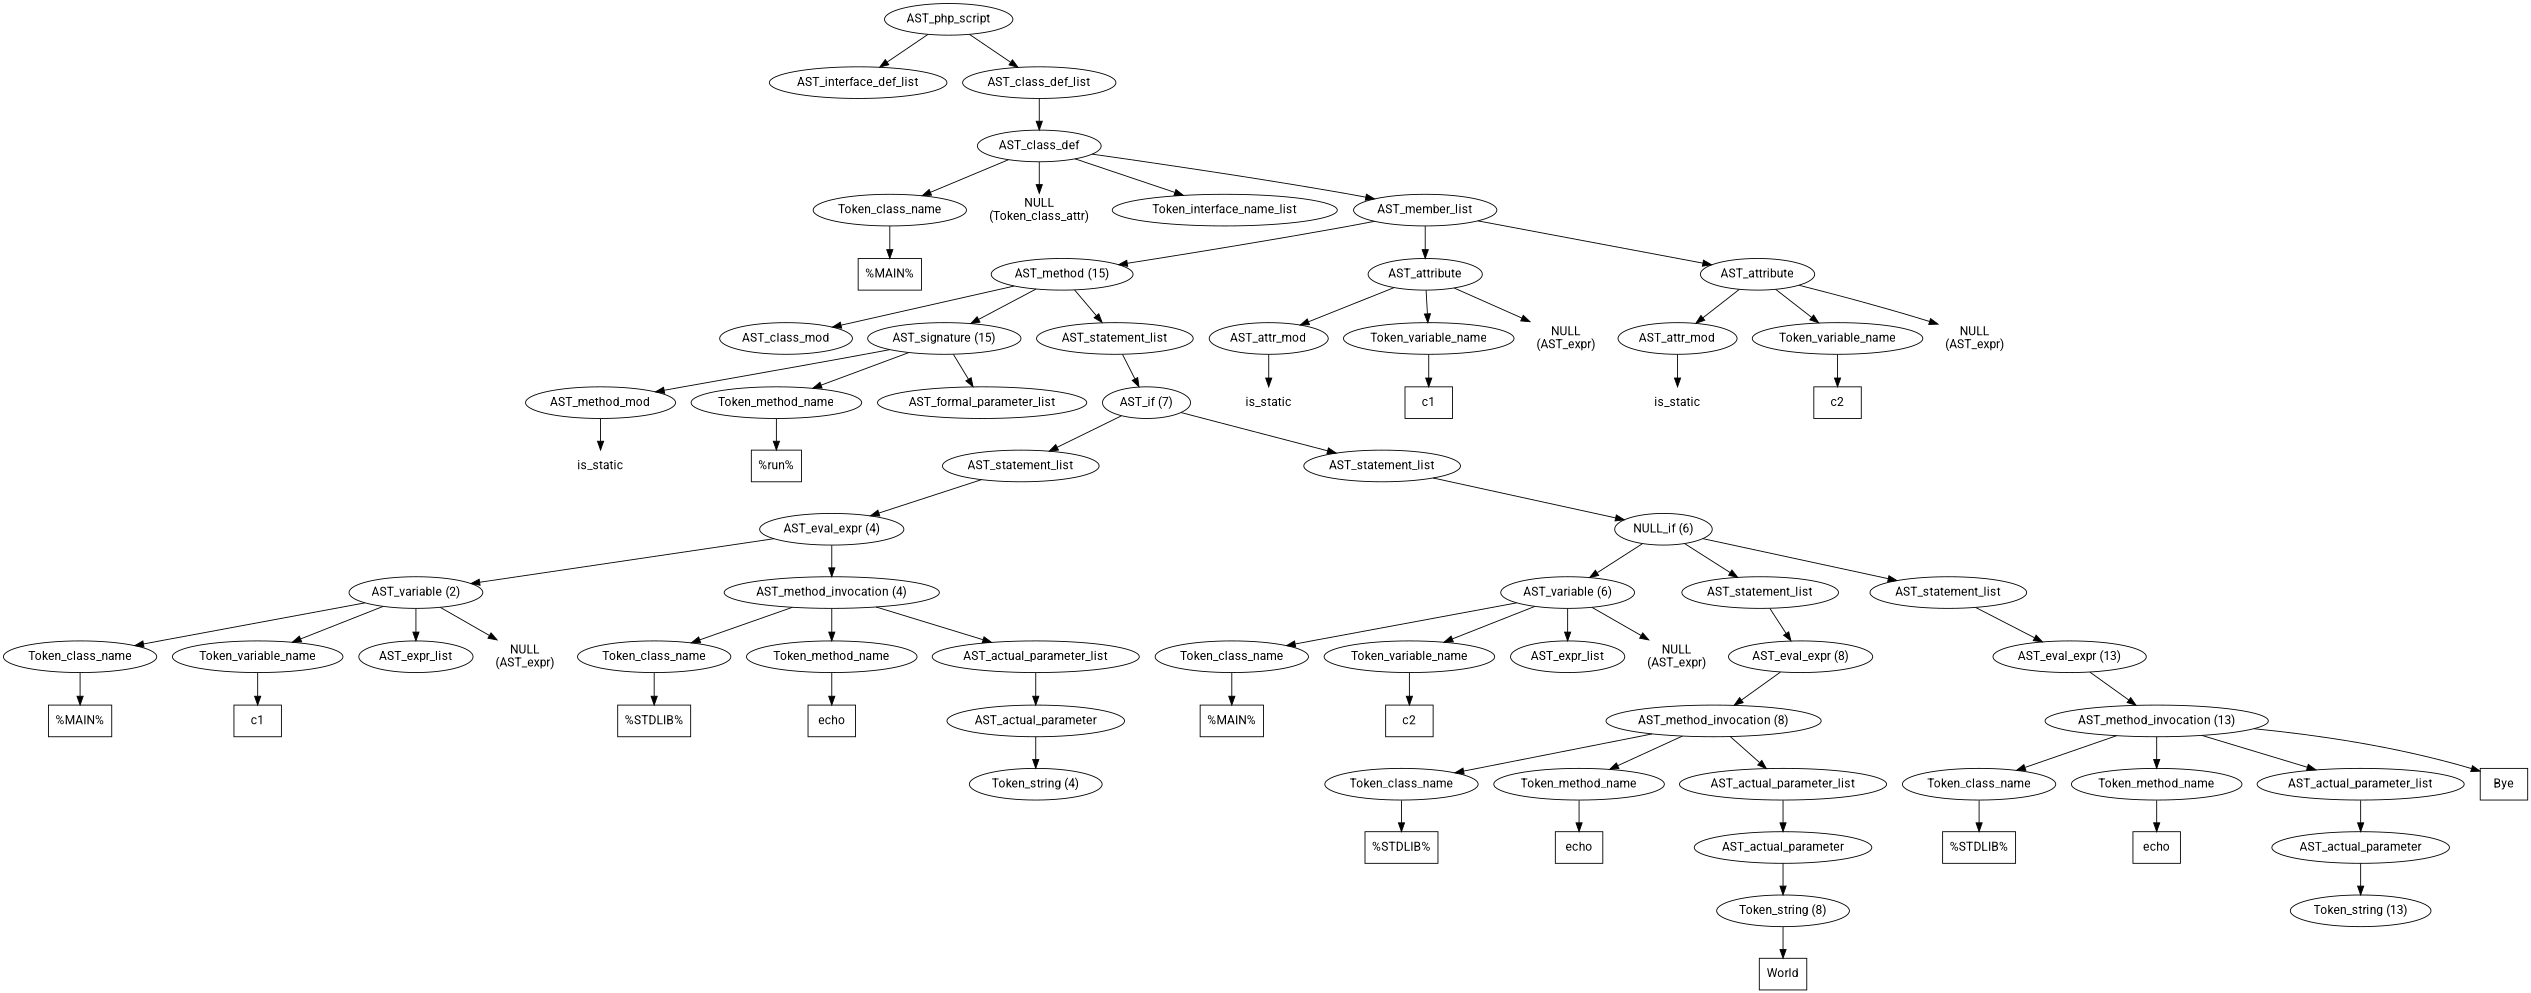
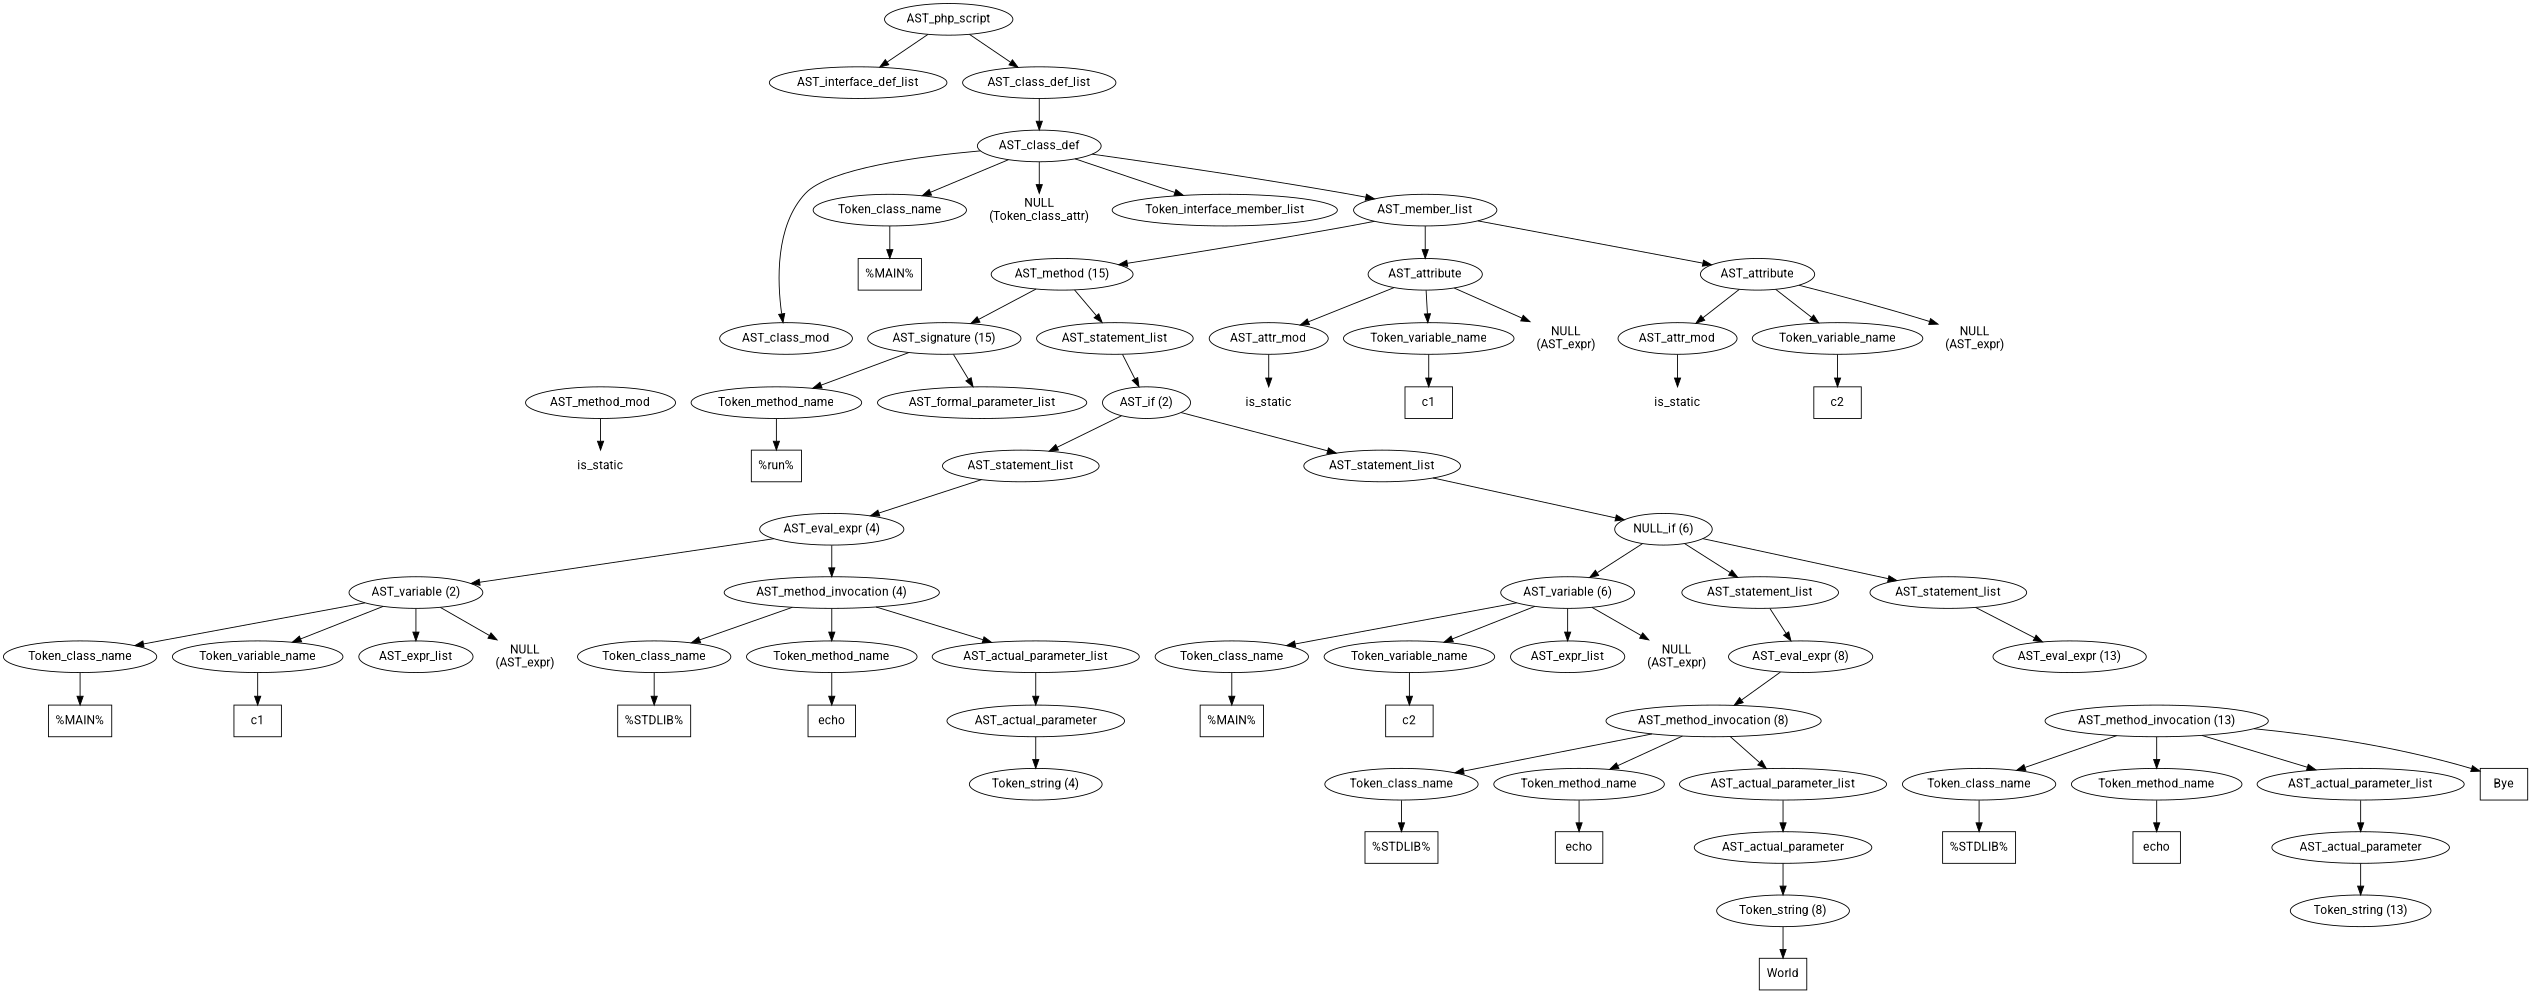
(1225, 210) -> (1225, 210)
(928, 306) -> (829, 179)
(777, 370) -> none
(1147, 403) -> (1147, 403)
(2109, 686) -> none
